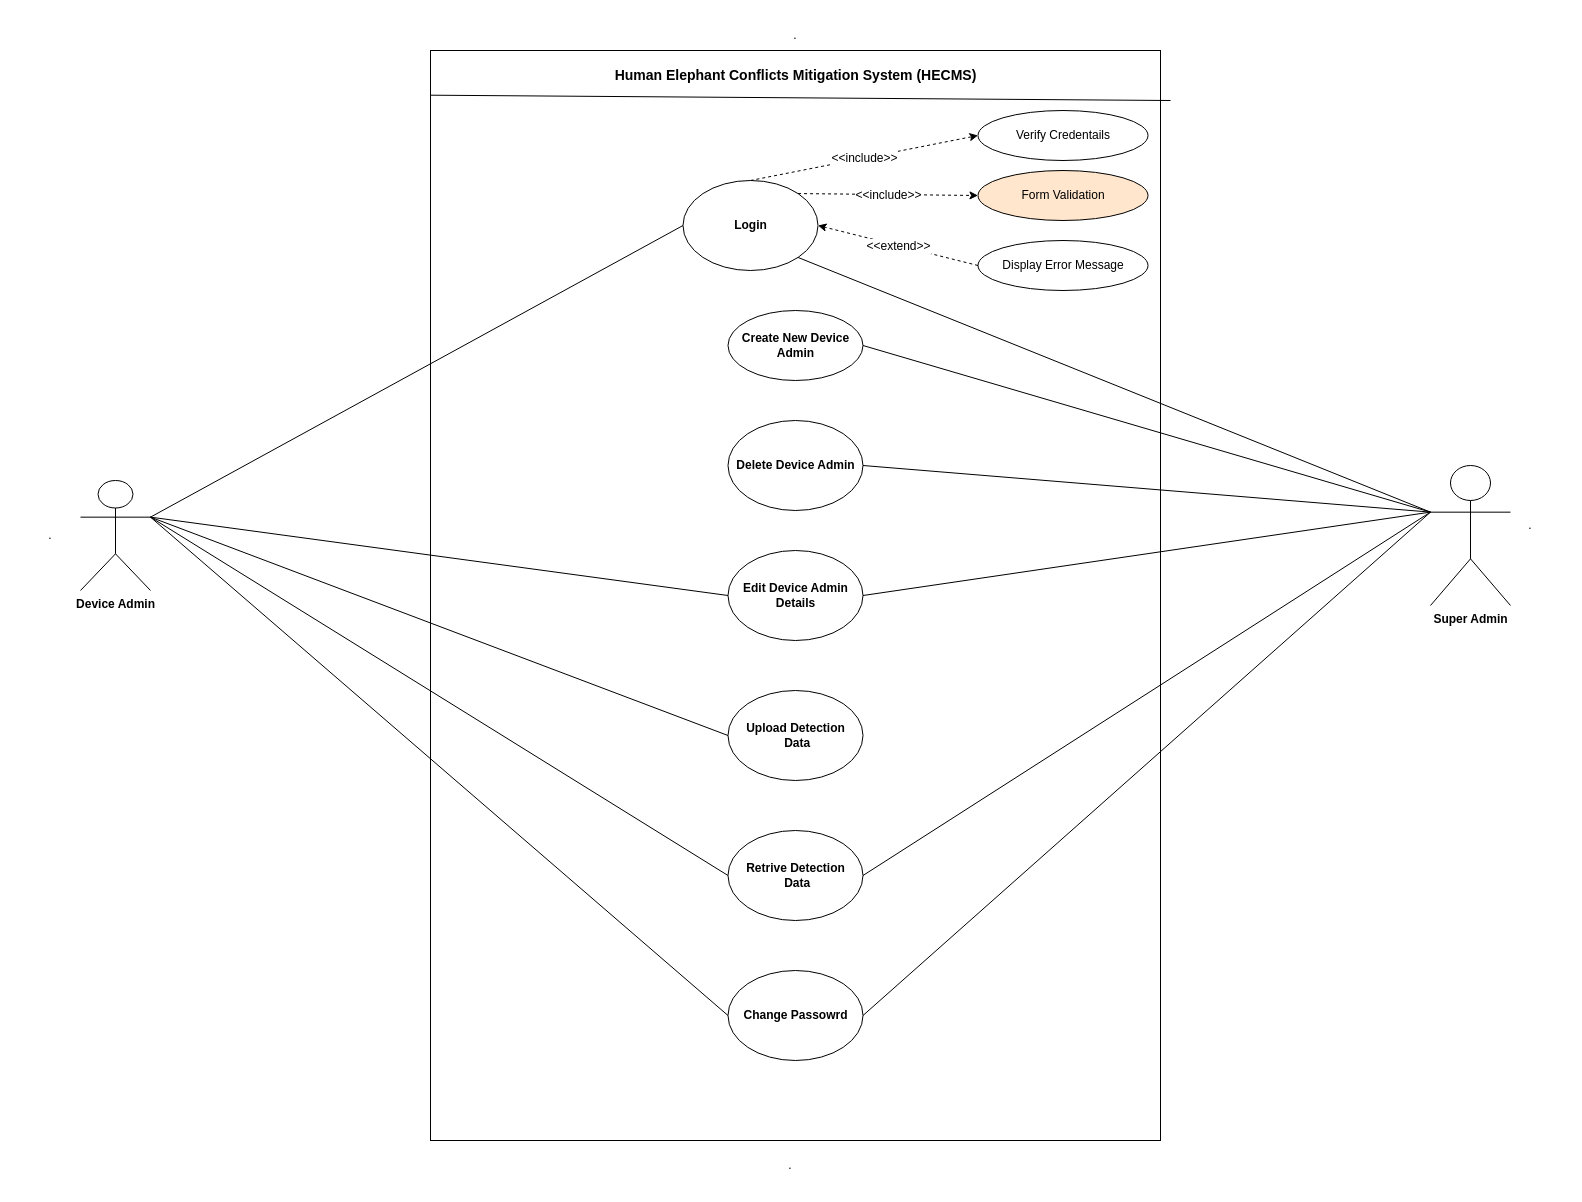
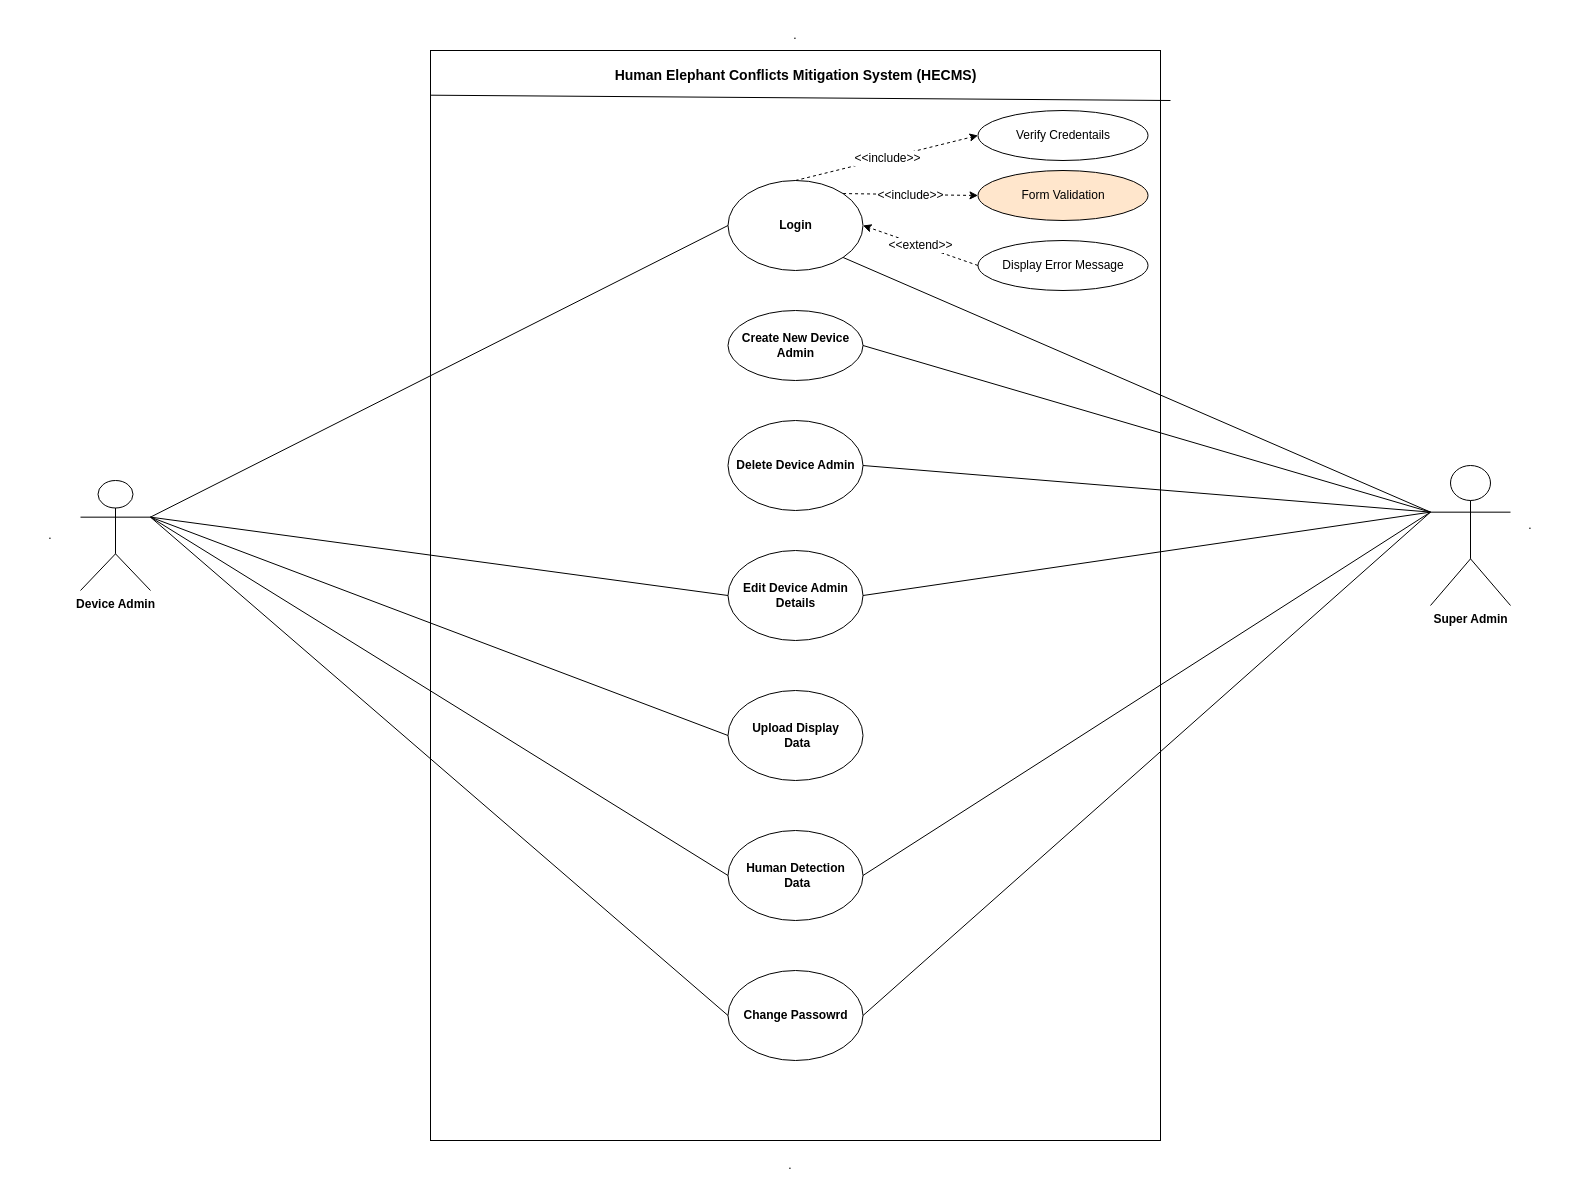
(751, 226) -> (796, 226)
(796, 736) -> (796, 736)
(796, 876) -> (796, 876)
